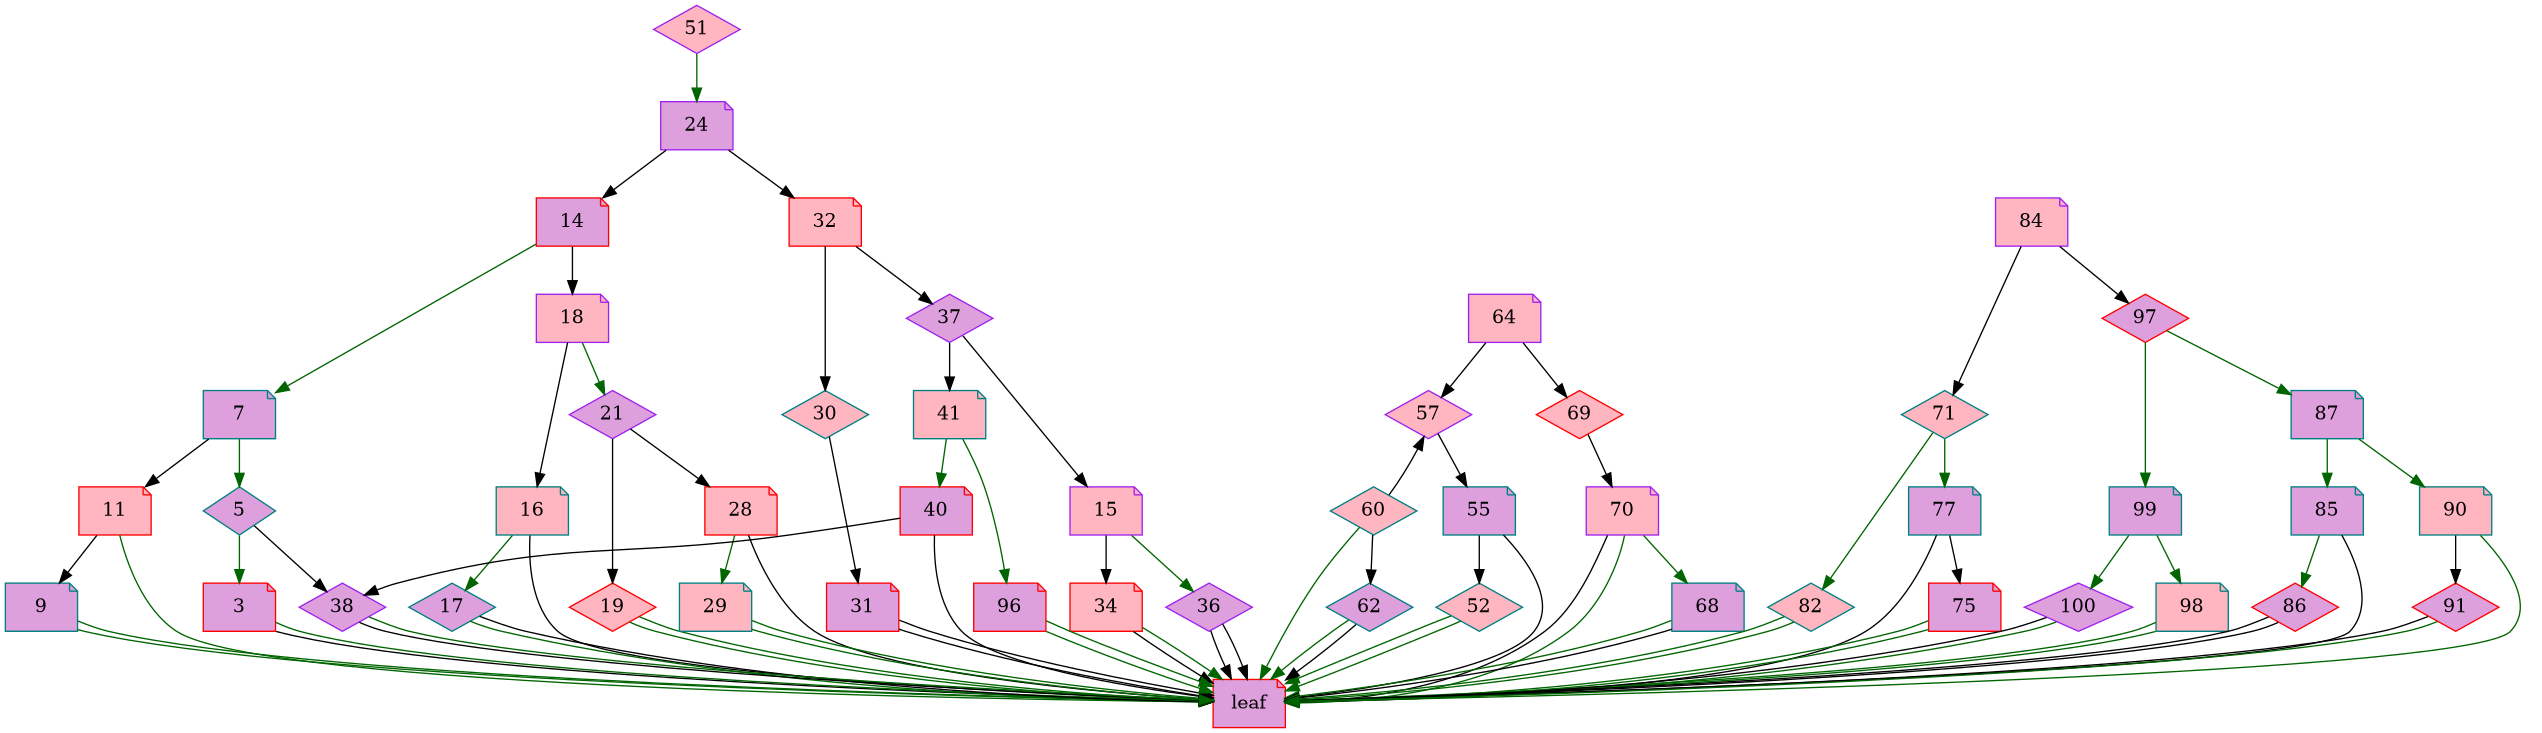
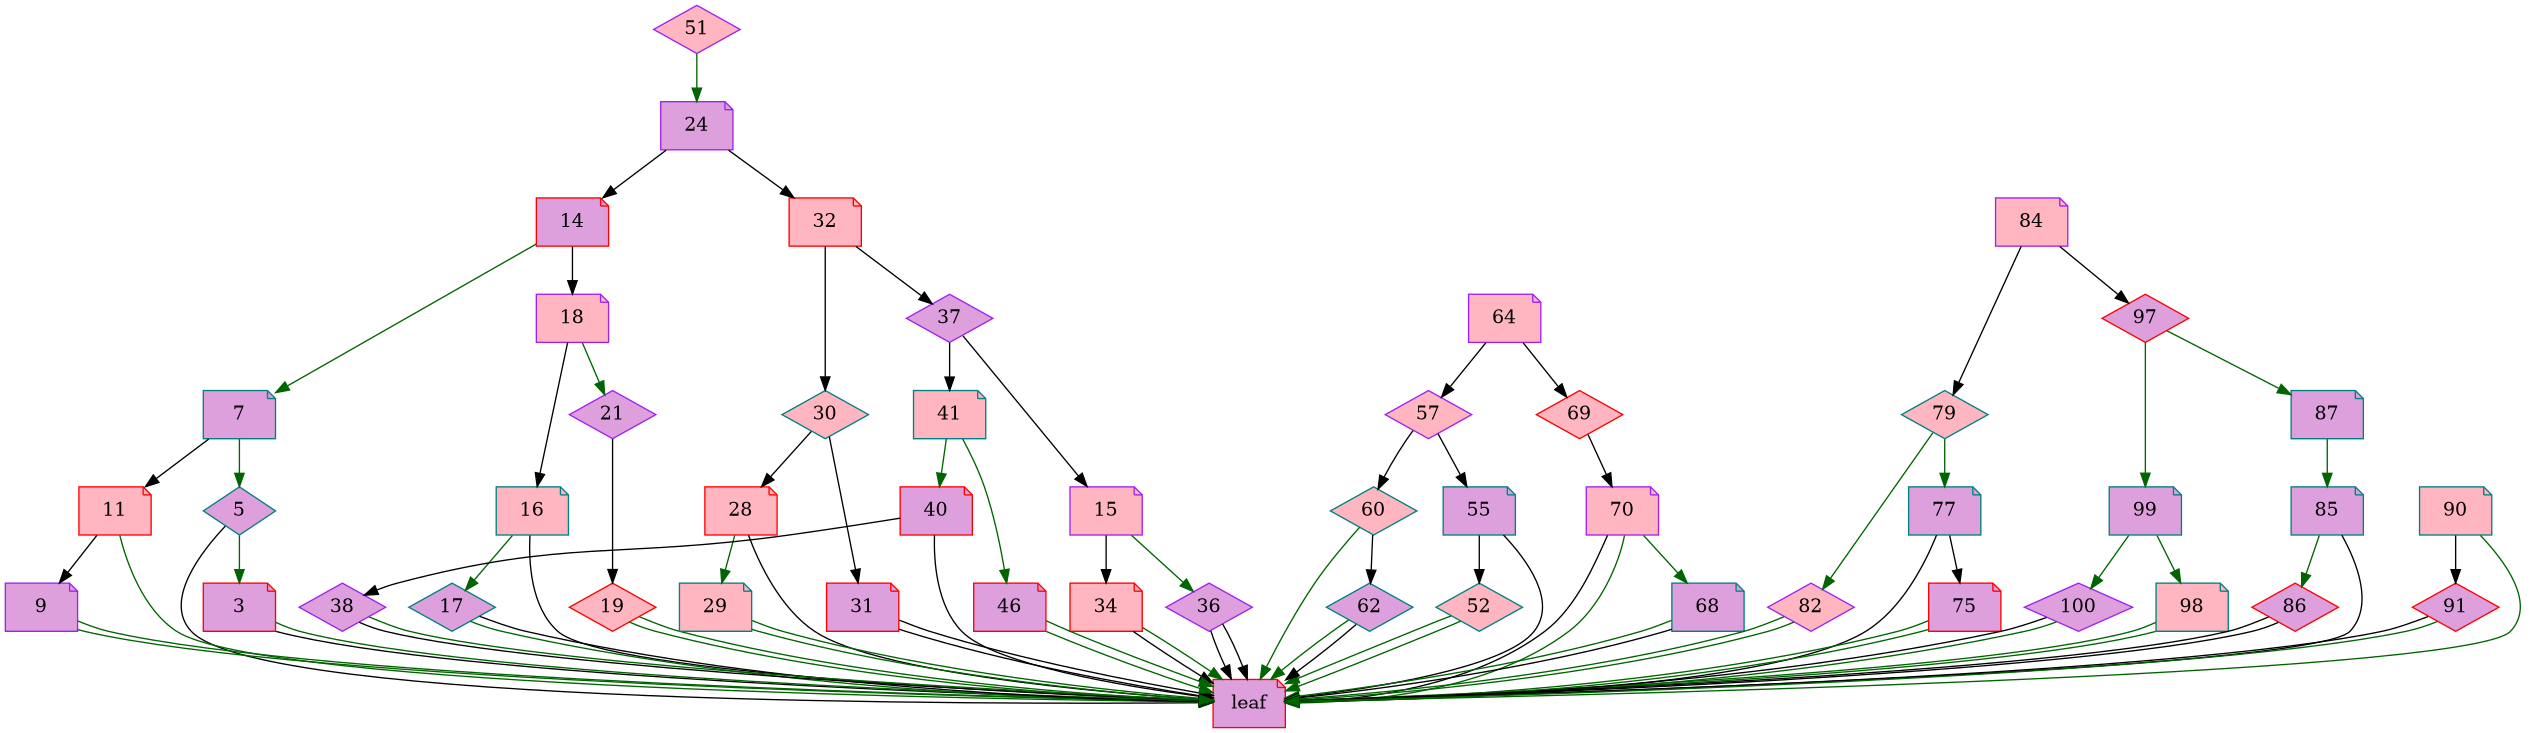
(1945, 415) -> (1945, 415)
(664, 454) -> (791, 454)
(2386, 459) -> none
(1404, 472) -> (1398, 453)
(285, 554) -> (631, 695)
(41, 607) -> (41, 607)
(1010, 607) -> (1010, 607)
(1811, 607) -> (1811, 607)
